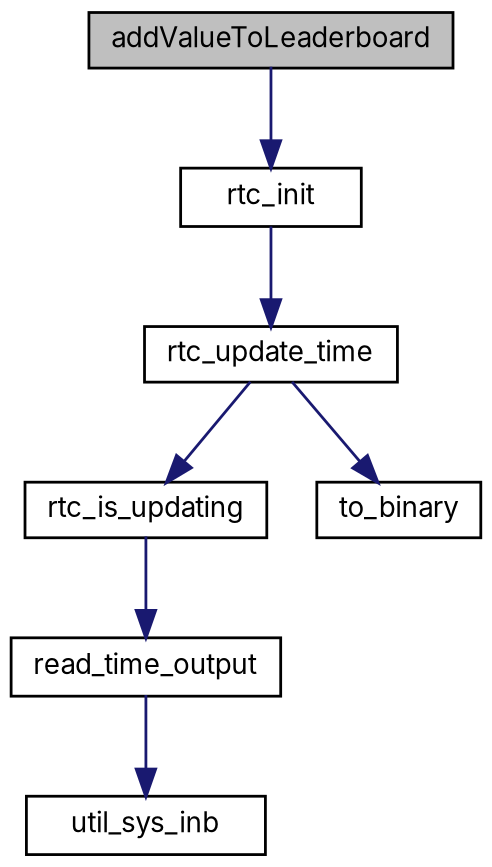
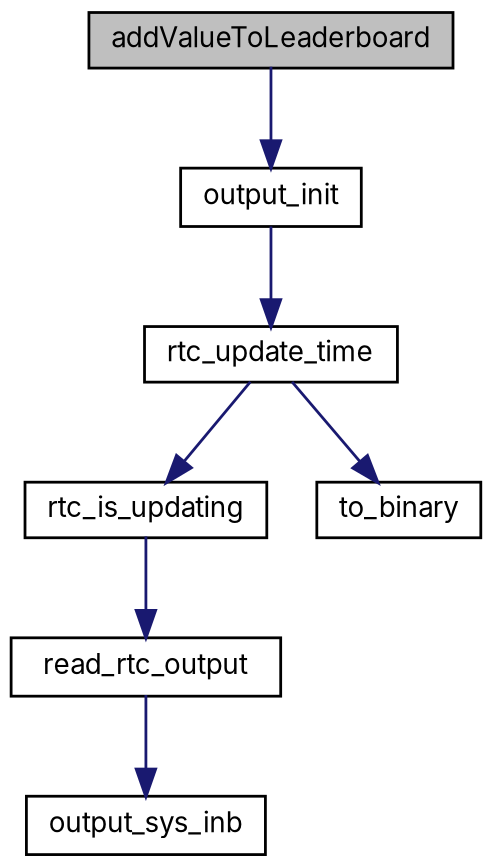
(271, 197) -> (271, 197)
(146, 667) -> (146, 667)
(146, 825) -> (146, 825)
